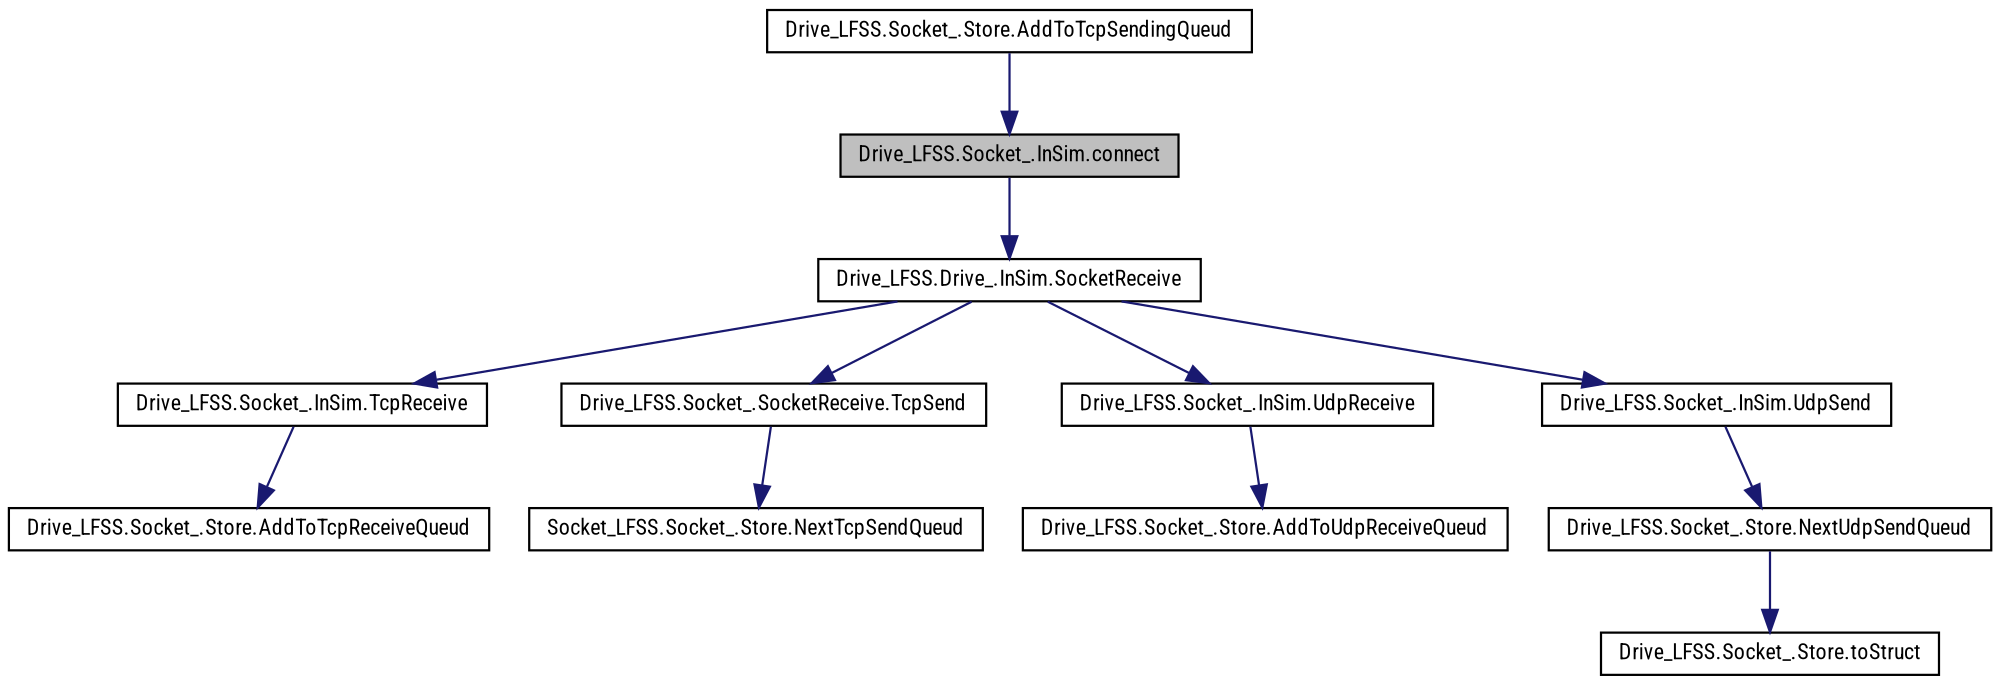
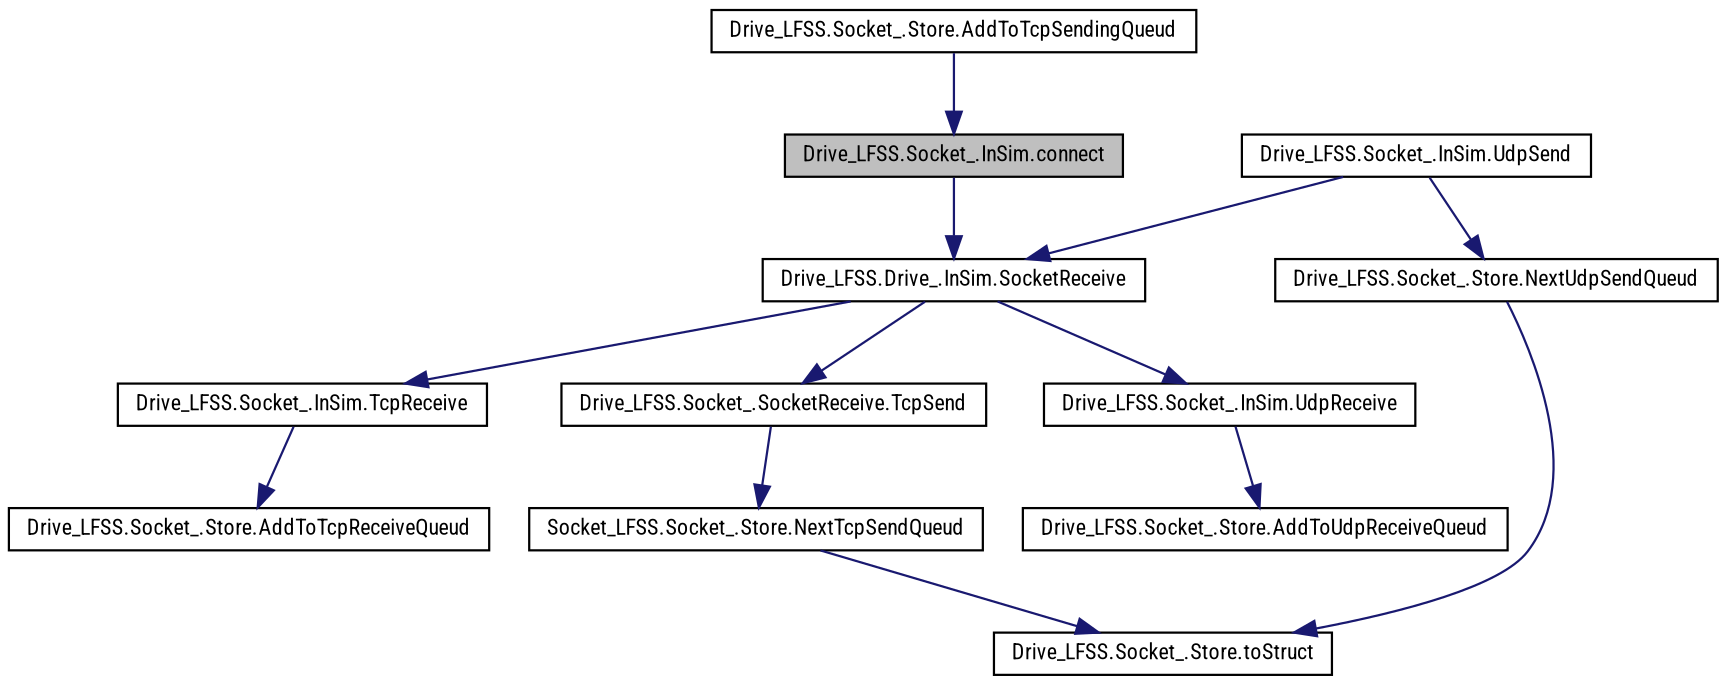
(1352, 341) -> (1196, 215)
none -> (949, 588)
